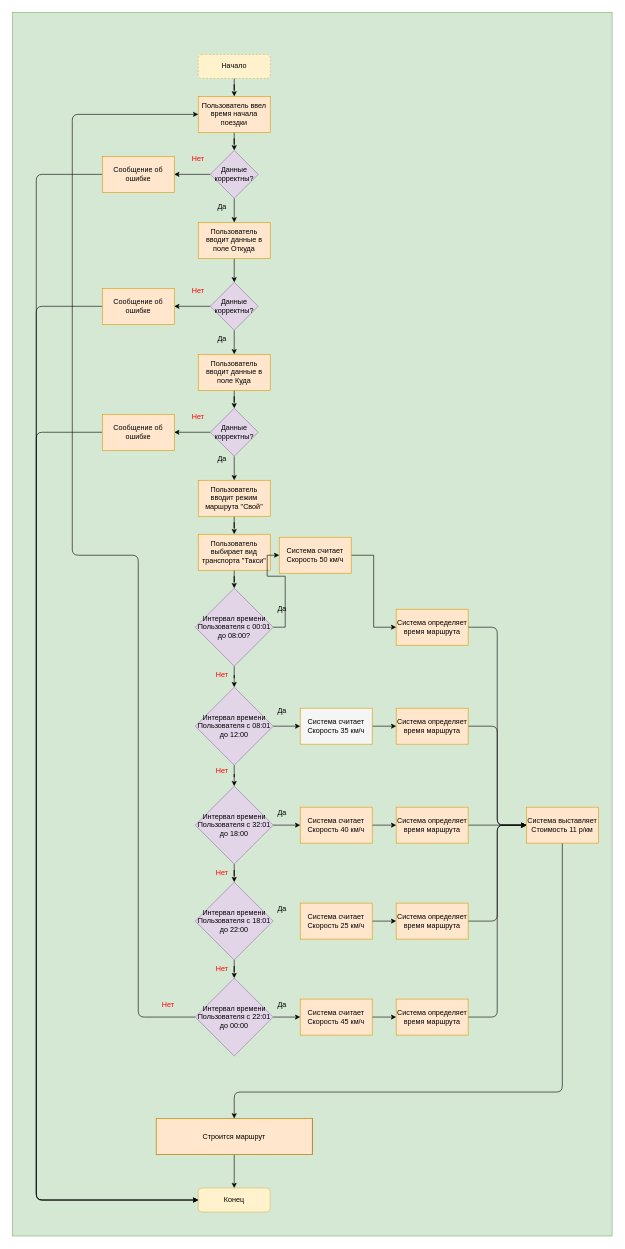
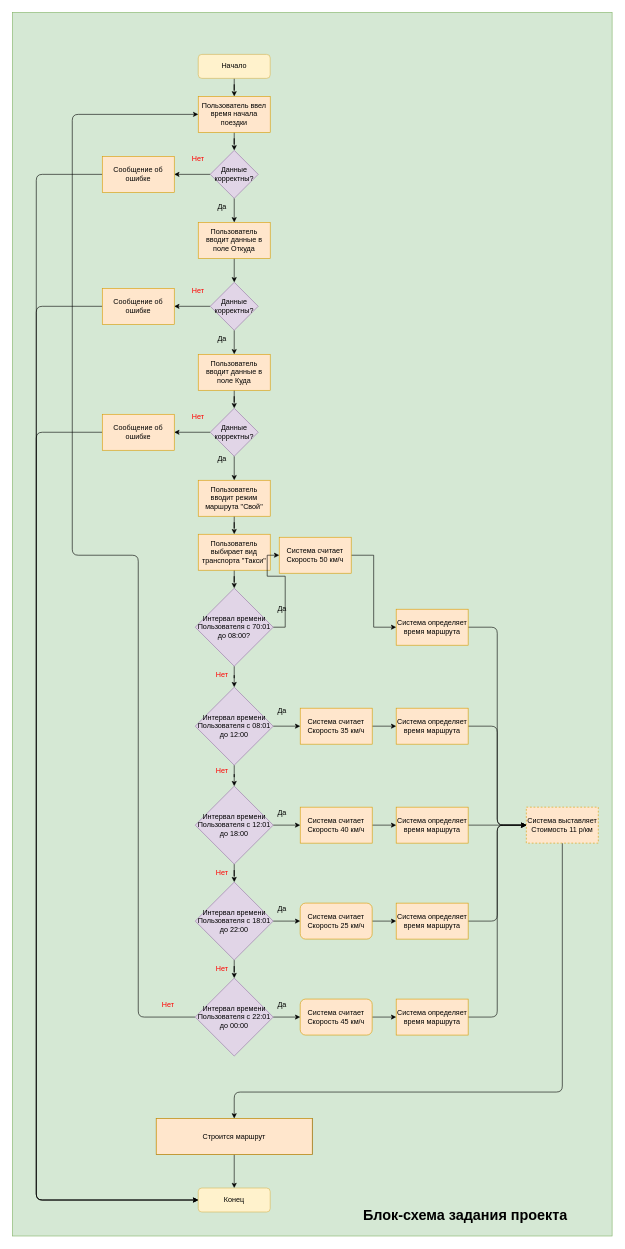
(234, 66) -> (234, 66)
(234, 627) -> (234, 627)
(336, 726) -> (336, 726)
(234, 825) -> (234, 825)
(563, 825) -> (563, 825)
none -> (294, 921)
(336, 921) -> (336, 921)
(336, 1017) -> (336, 1017)
none -> (479, 1215)
